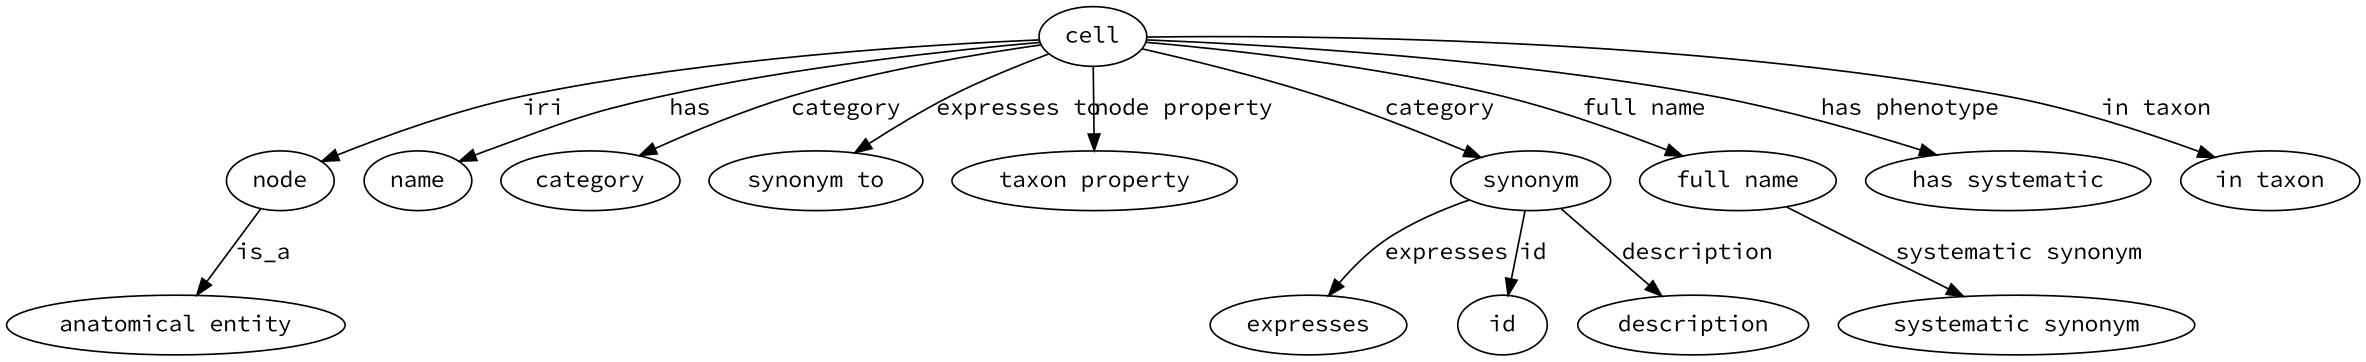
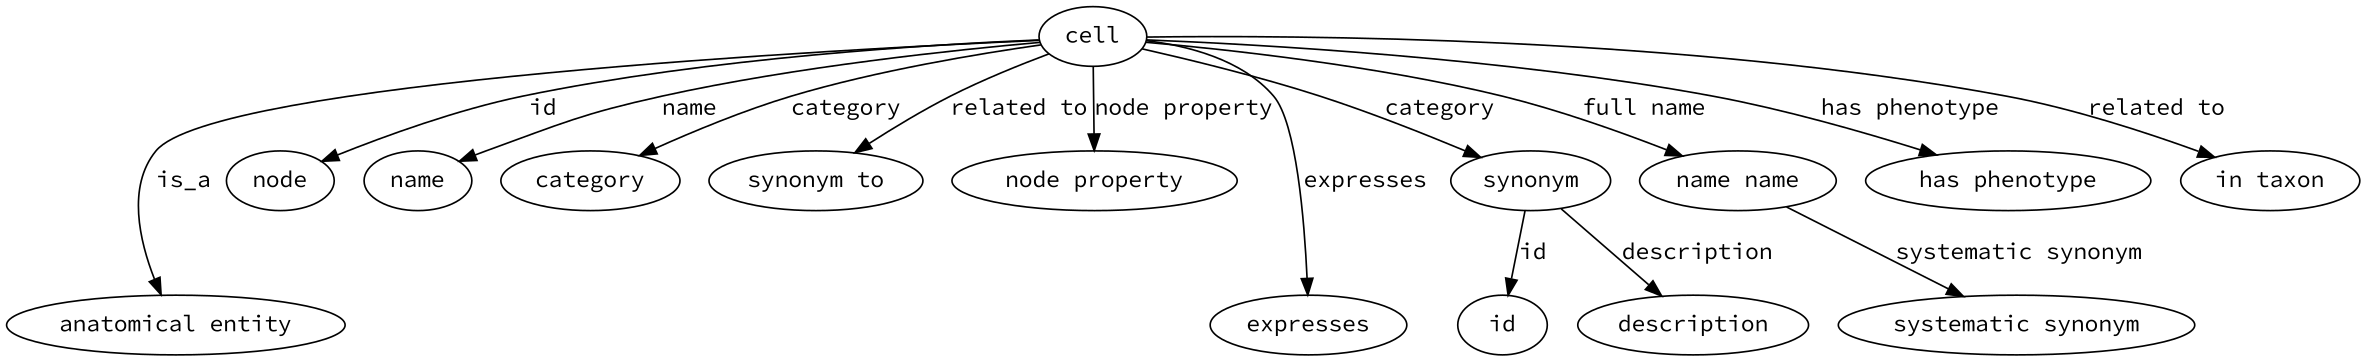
(543, 109) -> (543, 109)
(690, 109) -> (690, 109)
(1019, 109) -> (1019, 109)
(2157, 109) -> (2157, 109)
(1095, 181) -> (1095, 181)
(1738, 181) -> (1738, 181)
(2008, 181) -> (2008, 181)
(1398, 232) -> (1284, 116)
(234, 245) -> (526, 75)
